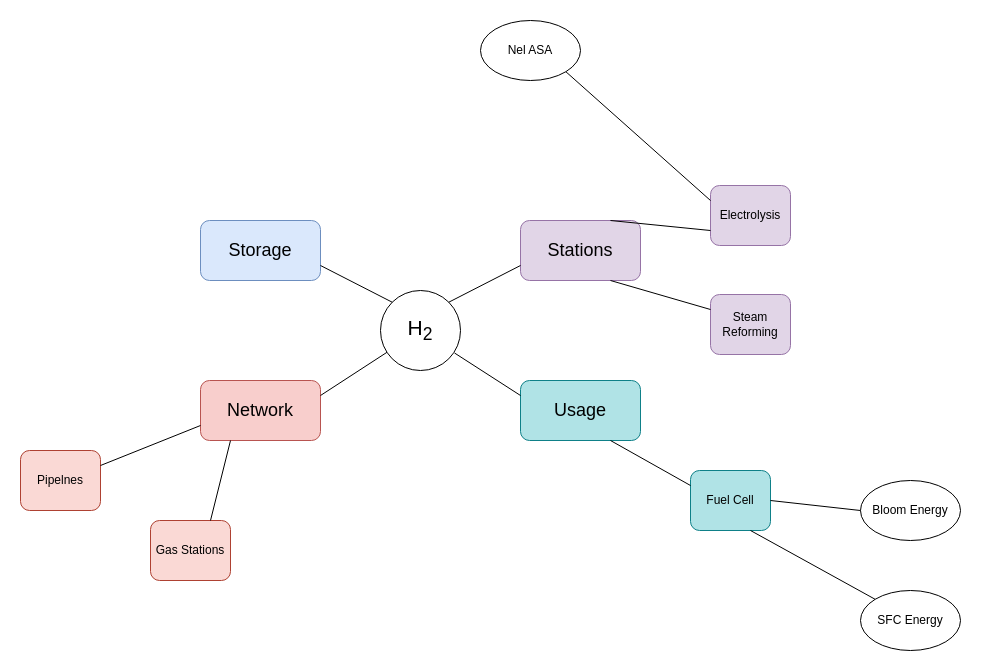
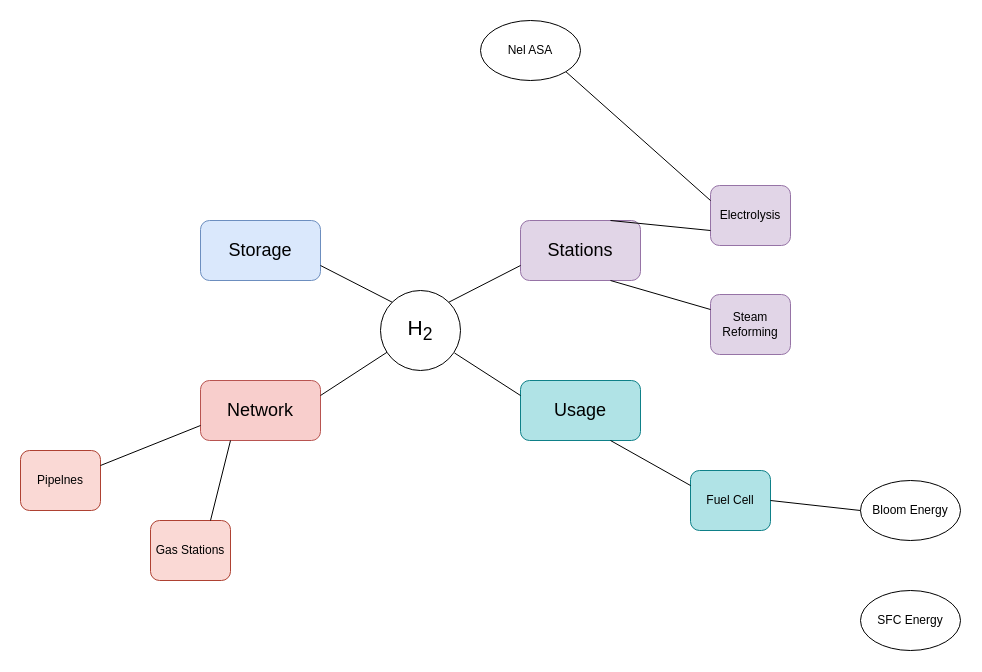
(813, 565) -> none
